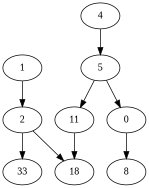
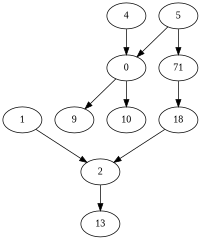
(100, 38) -> (126, 38)
(74, 120) -> (178, 68)
none -> (126, 120)
(46, 143) -> (142, 144)
(22, 172) -> (100, 224)
(126, 172) -> (74, 120)
